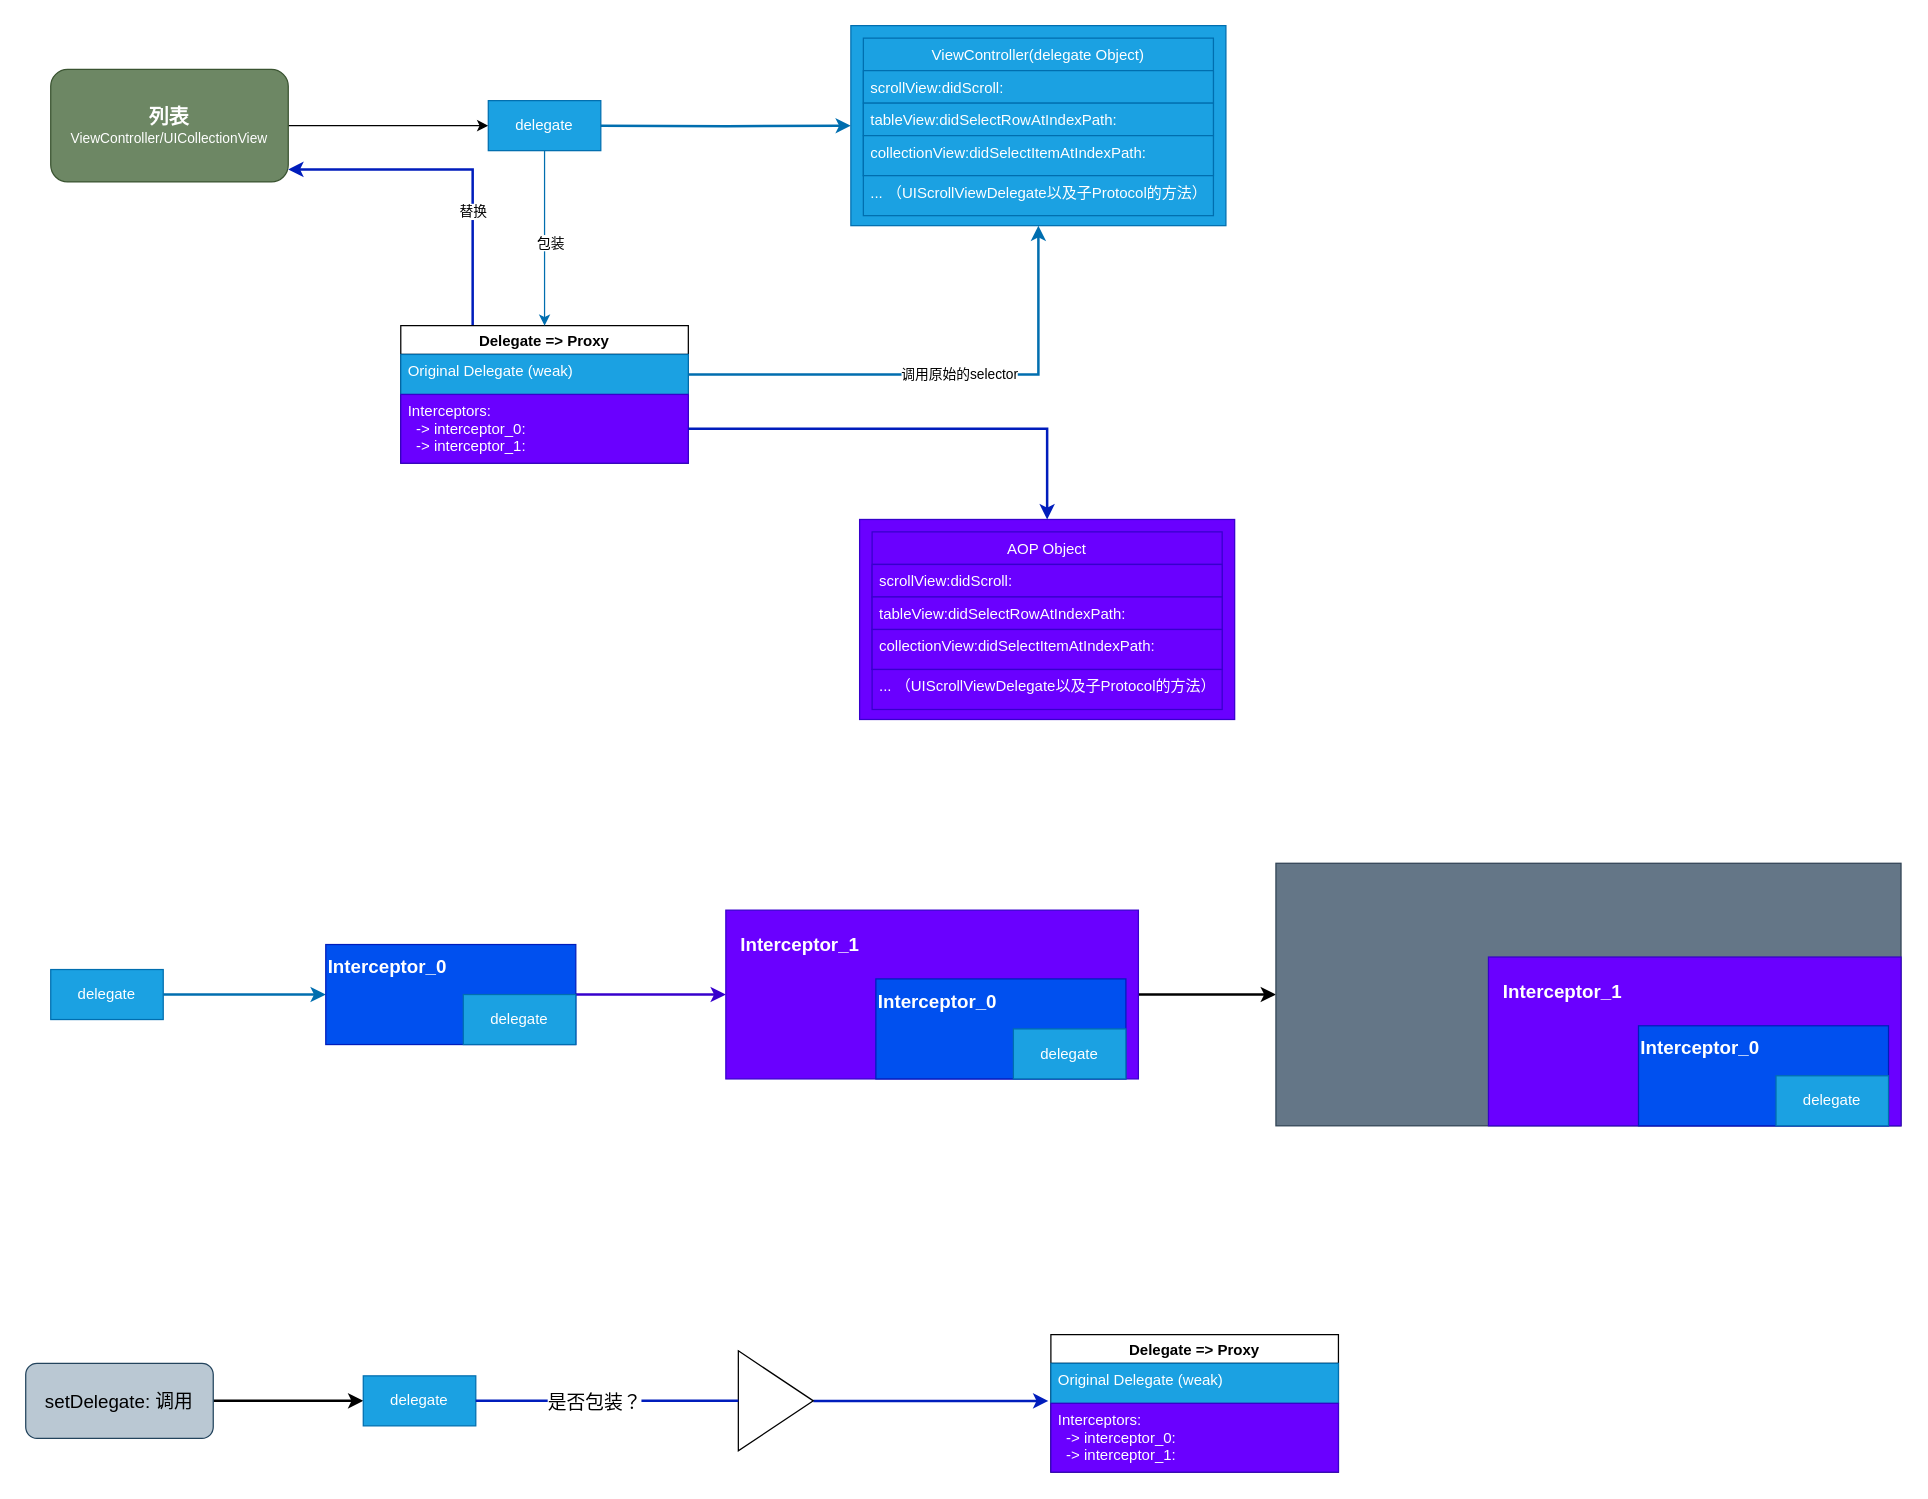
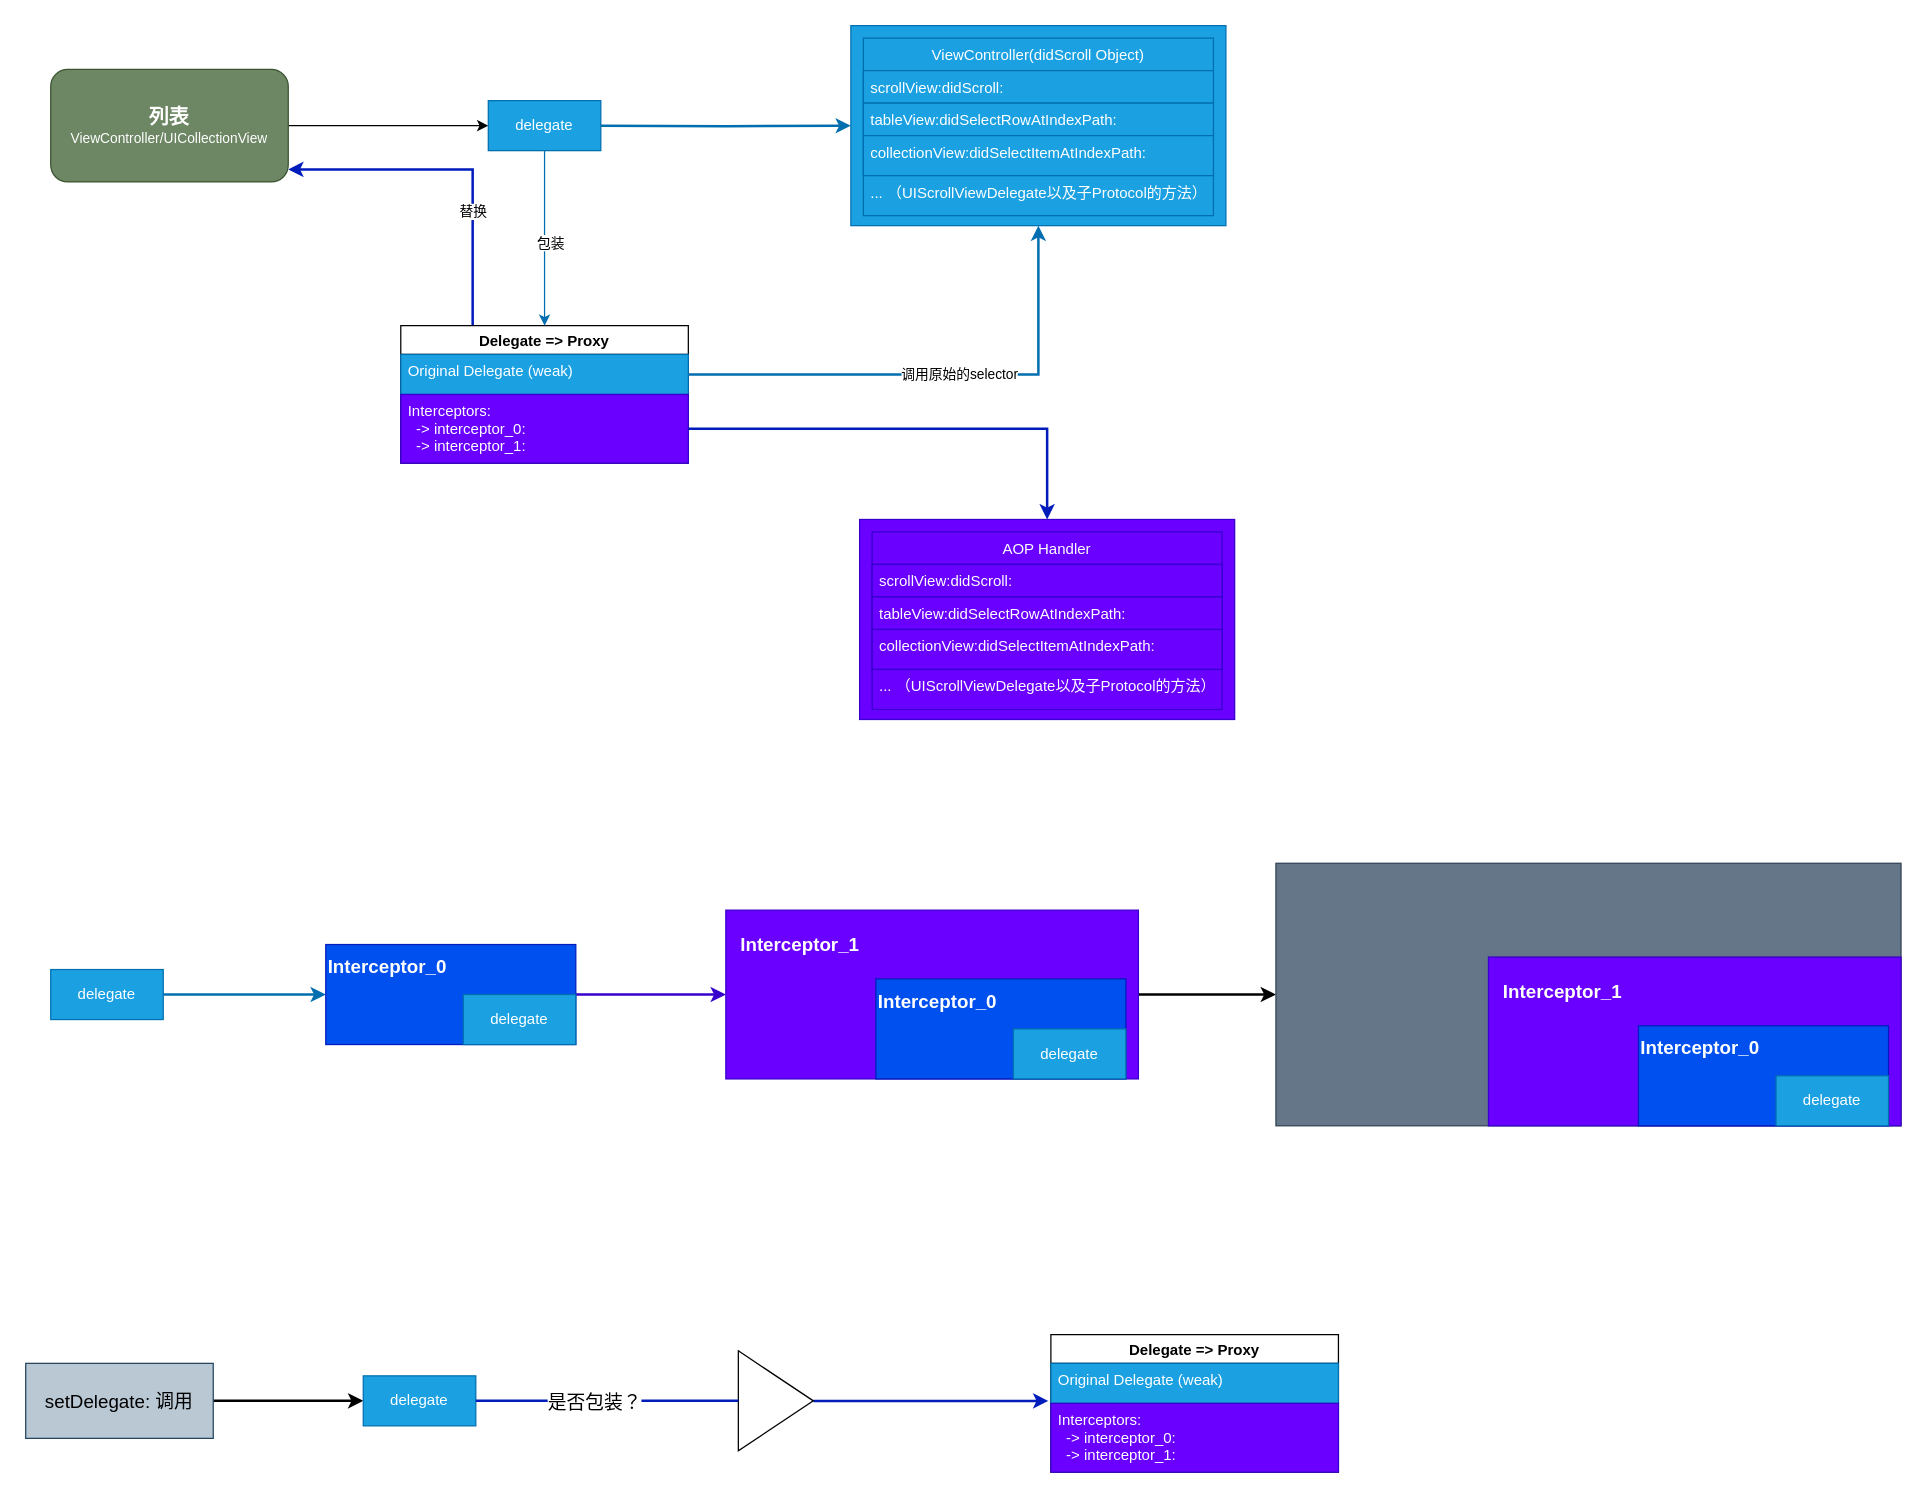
(1038, 55) -> (1038, 55)
(1046, 549) -> (1046, 549)
(119, 1401) -> (119, 1401)
